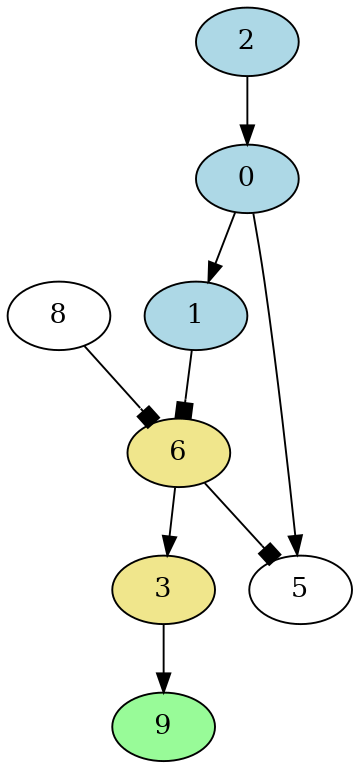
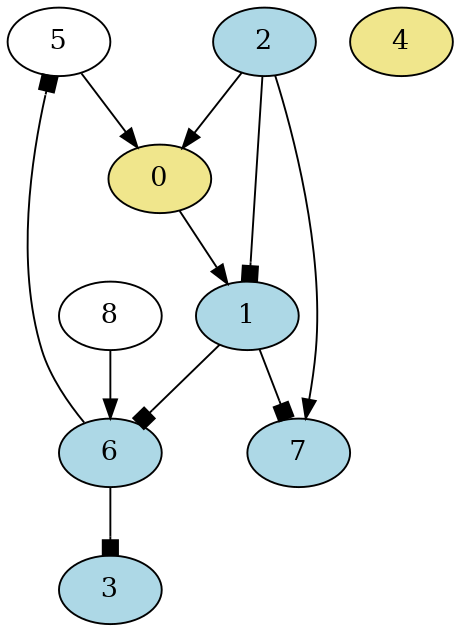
none -> (401, 42)
none -> (257, 169)
(247, 179) -> (160, 179)
(277, 374) -> (104, 103)
(112, 377) -> (110, 375)
(179, 453) -> (110, 453)
none -> (299, 453)
(172, 512) -> (110, 512)
(164, 590) -> (110, 590)
(164, 727) -> none
